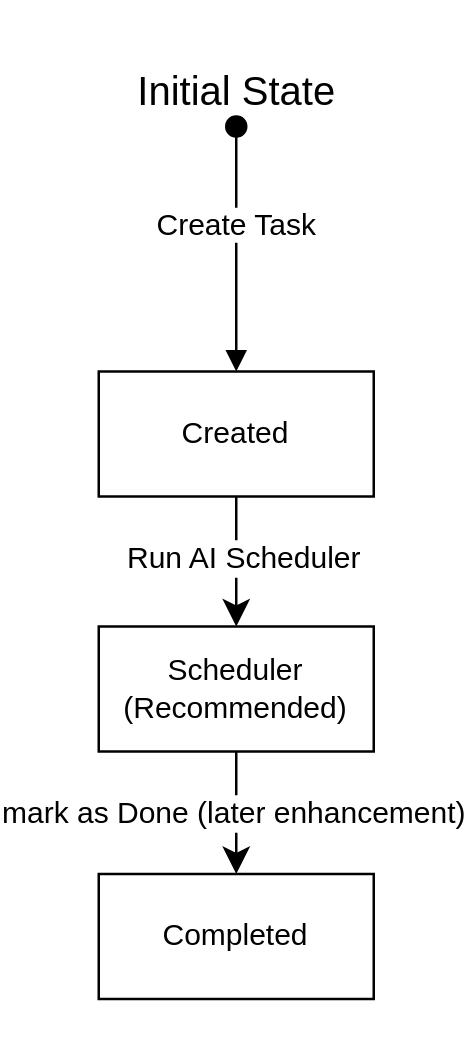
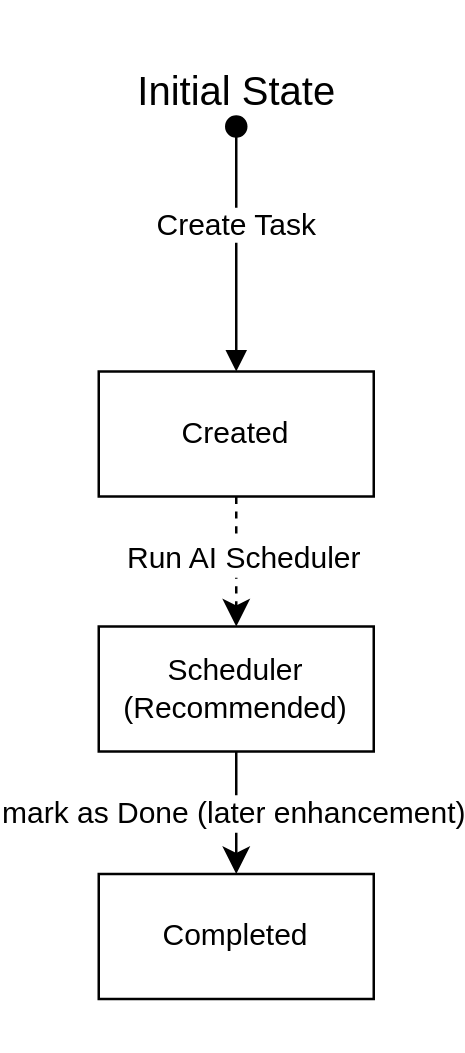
(236, 522) -> (236, 522)
